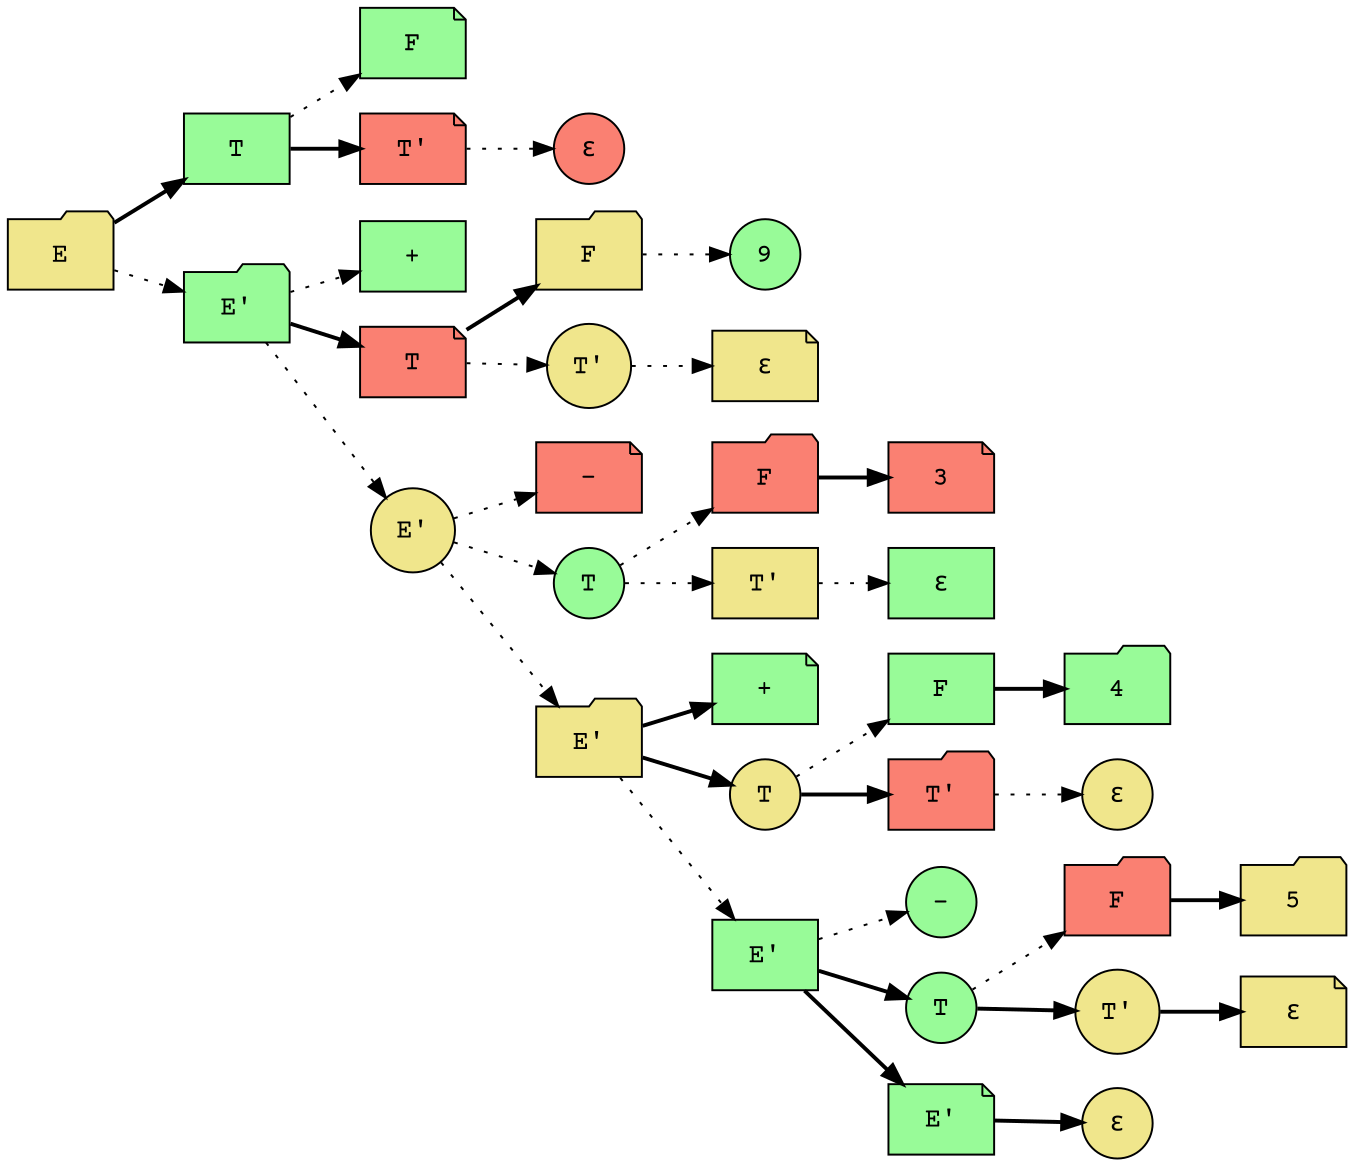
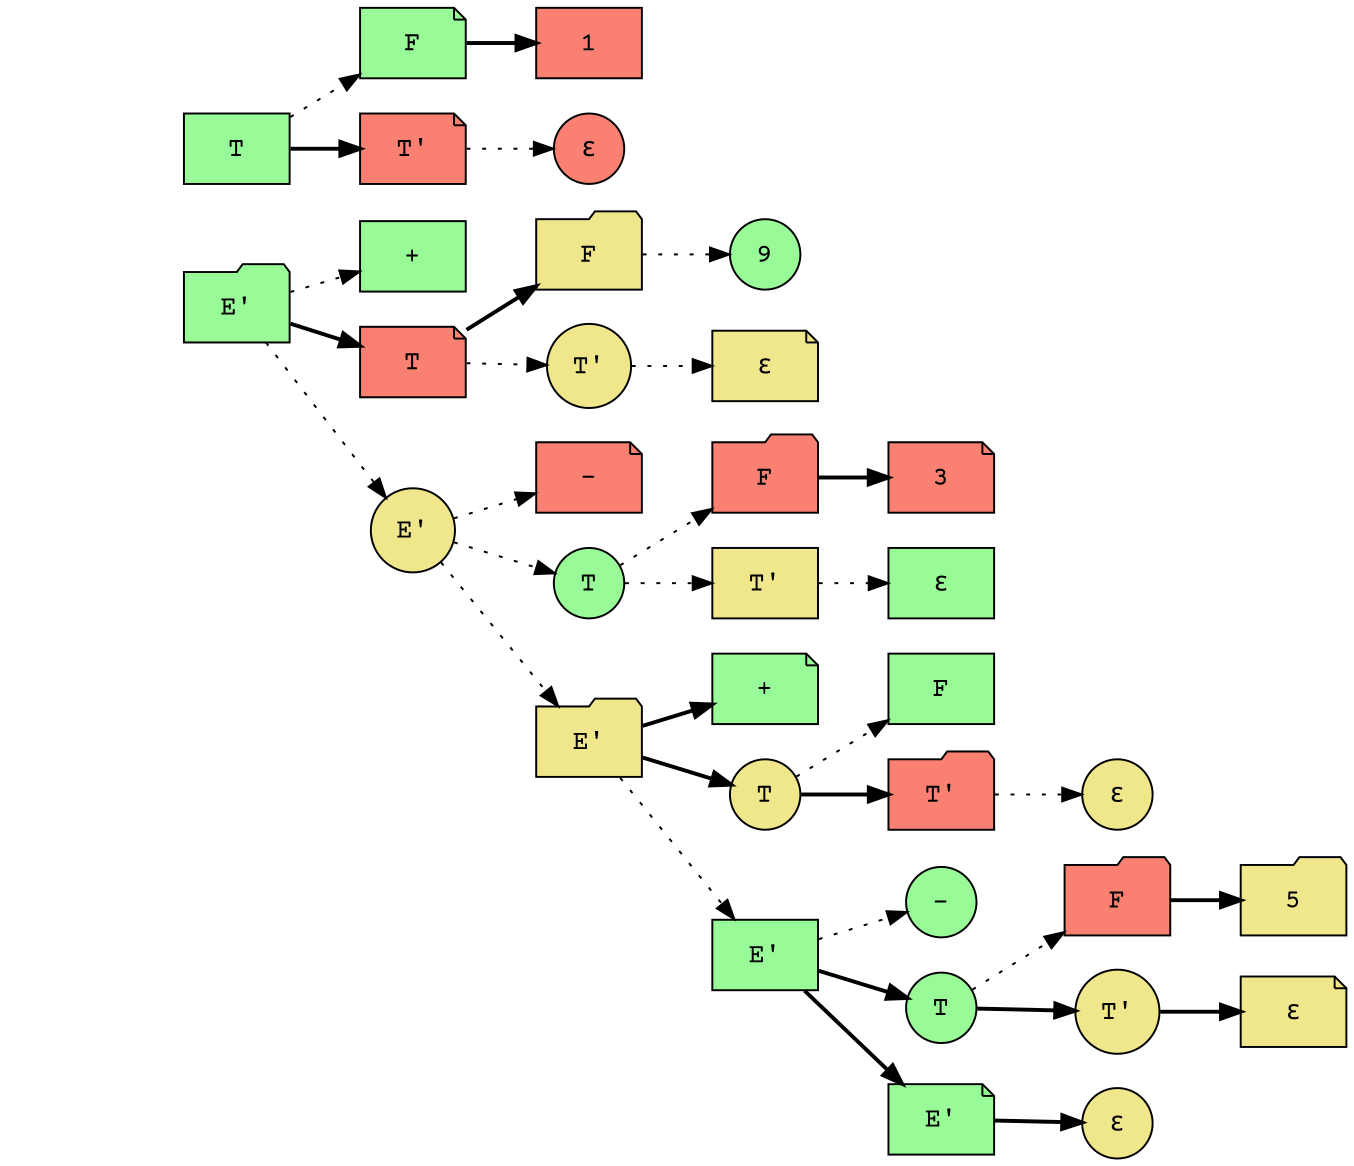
none -> (589, 43)
(61, 254) -> none
(1117, 689) -> none
